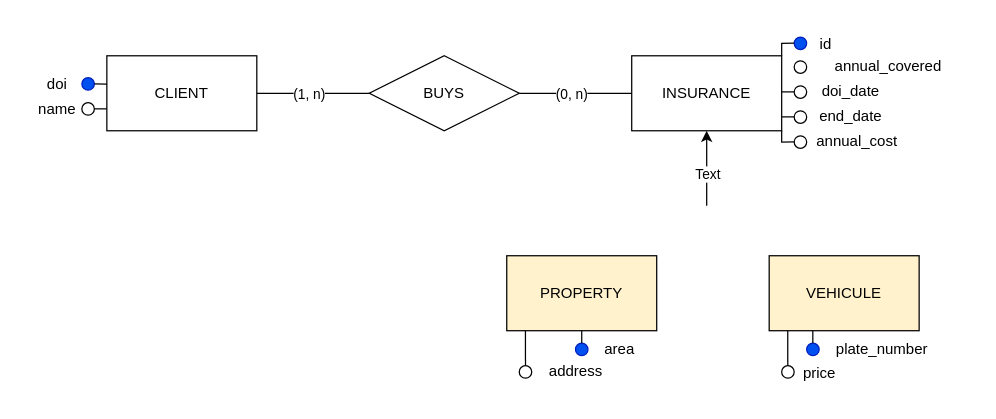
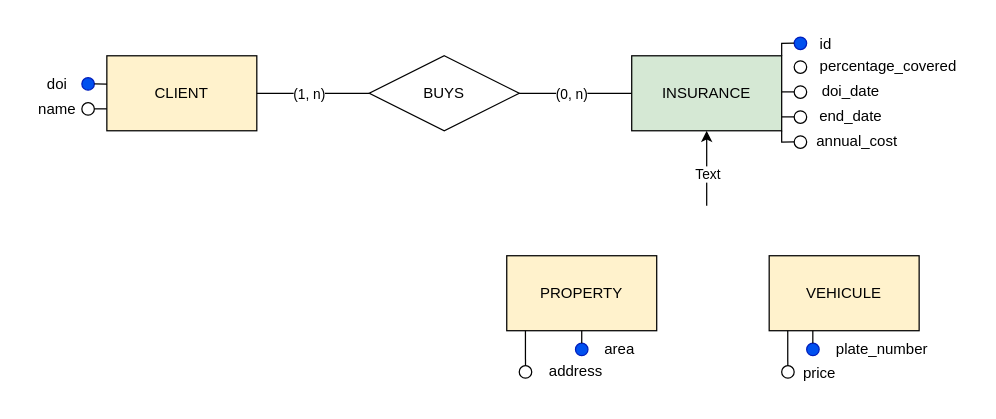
(889, 67) -> (889, 67)
(182, 93) -> (182, 93)
(707, 93) -> (707, 93)
